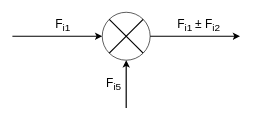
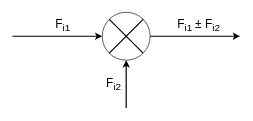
(114, 85) -> (114, 85)
